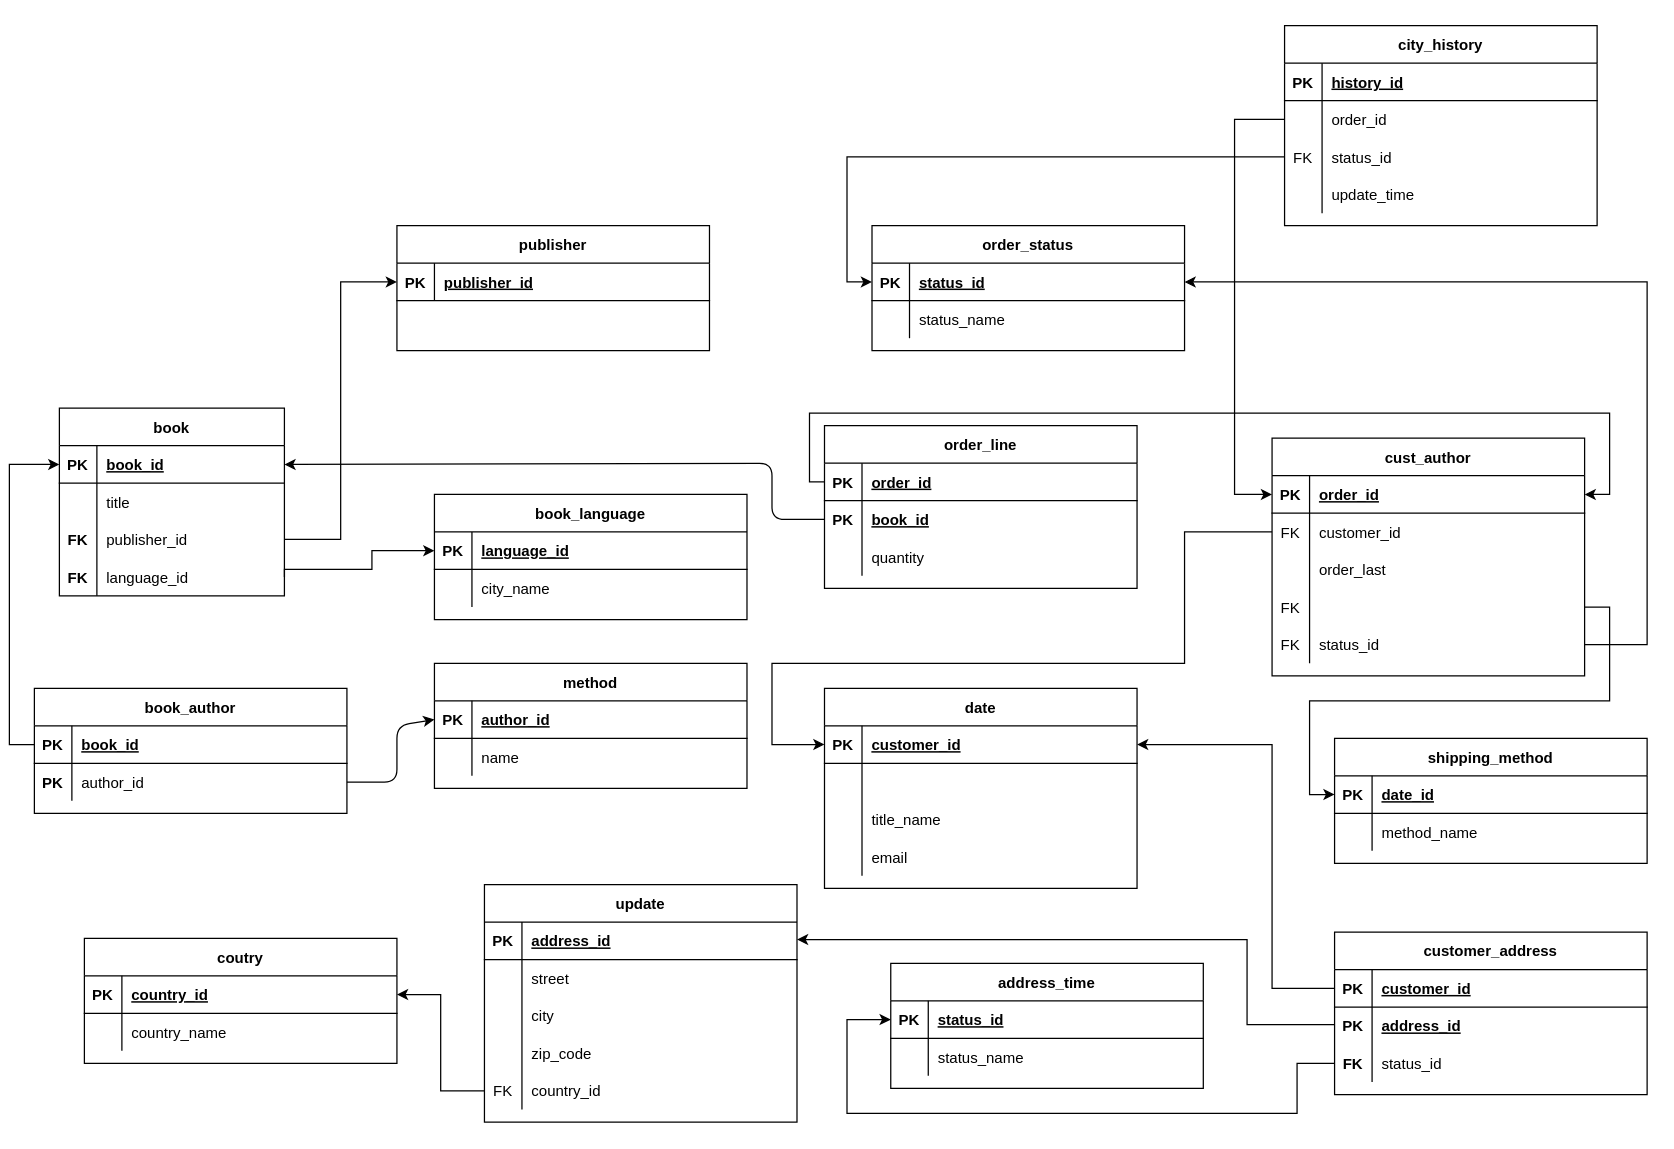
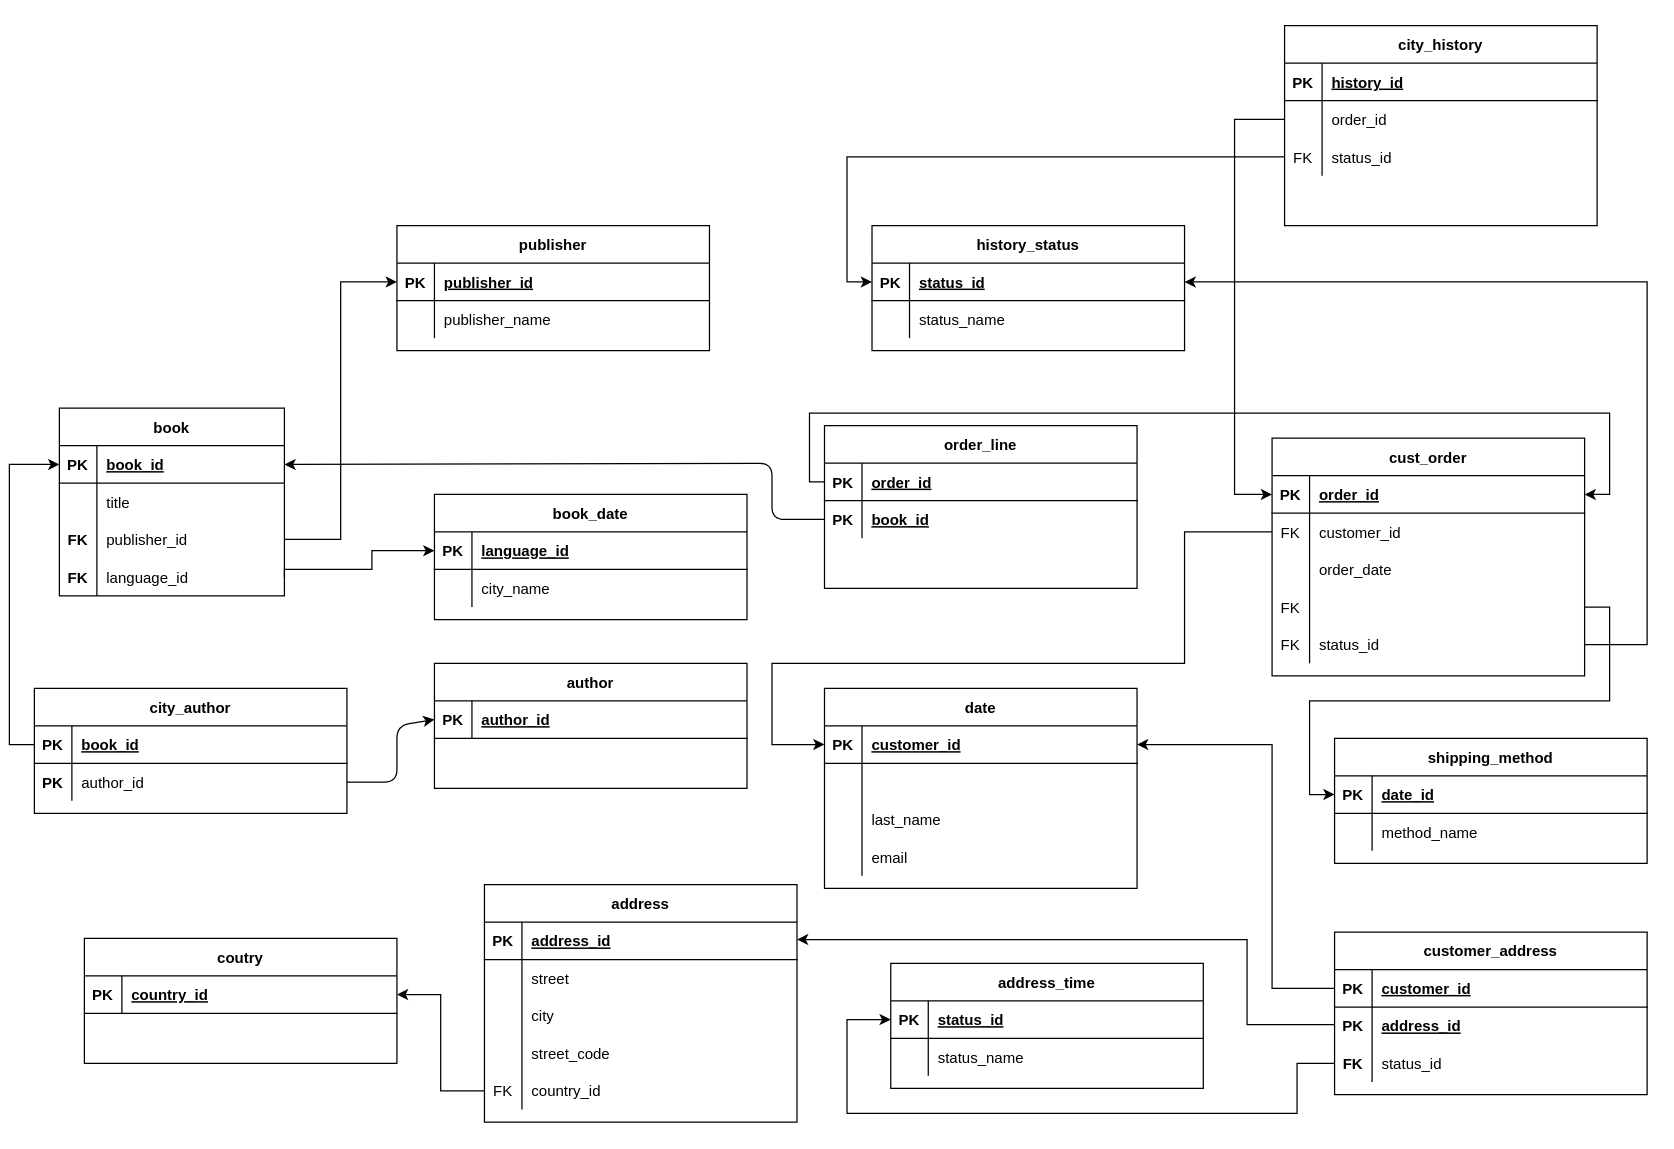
(1459, 194) -> none
(1028, 245) -> (1028, 245)
none -> (572, 319)
(1428, 458) -> (1428, 458)
(590, 514) -> (590, 514)
(999, 557) -> none
(1359, 570) -> (1361, 570)
(590, 683) -> (590, 683)
(190, 708) -> (190, 708)
(609, 757) -> none
(909, 820) -> (907, 820)
(640, 904) -> (640, 904)
(259, 1032) -> none
(563, 1054) -> (577, 1054)
